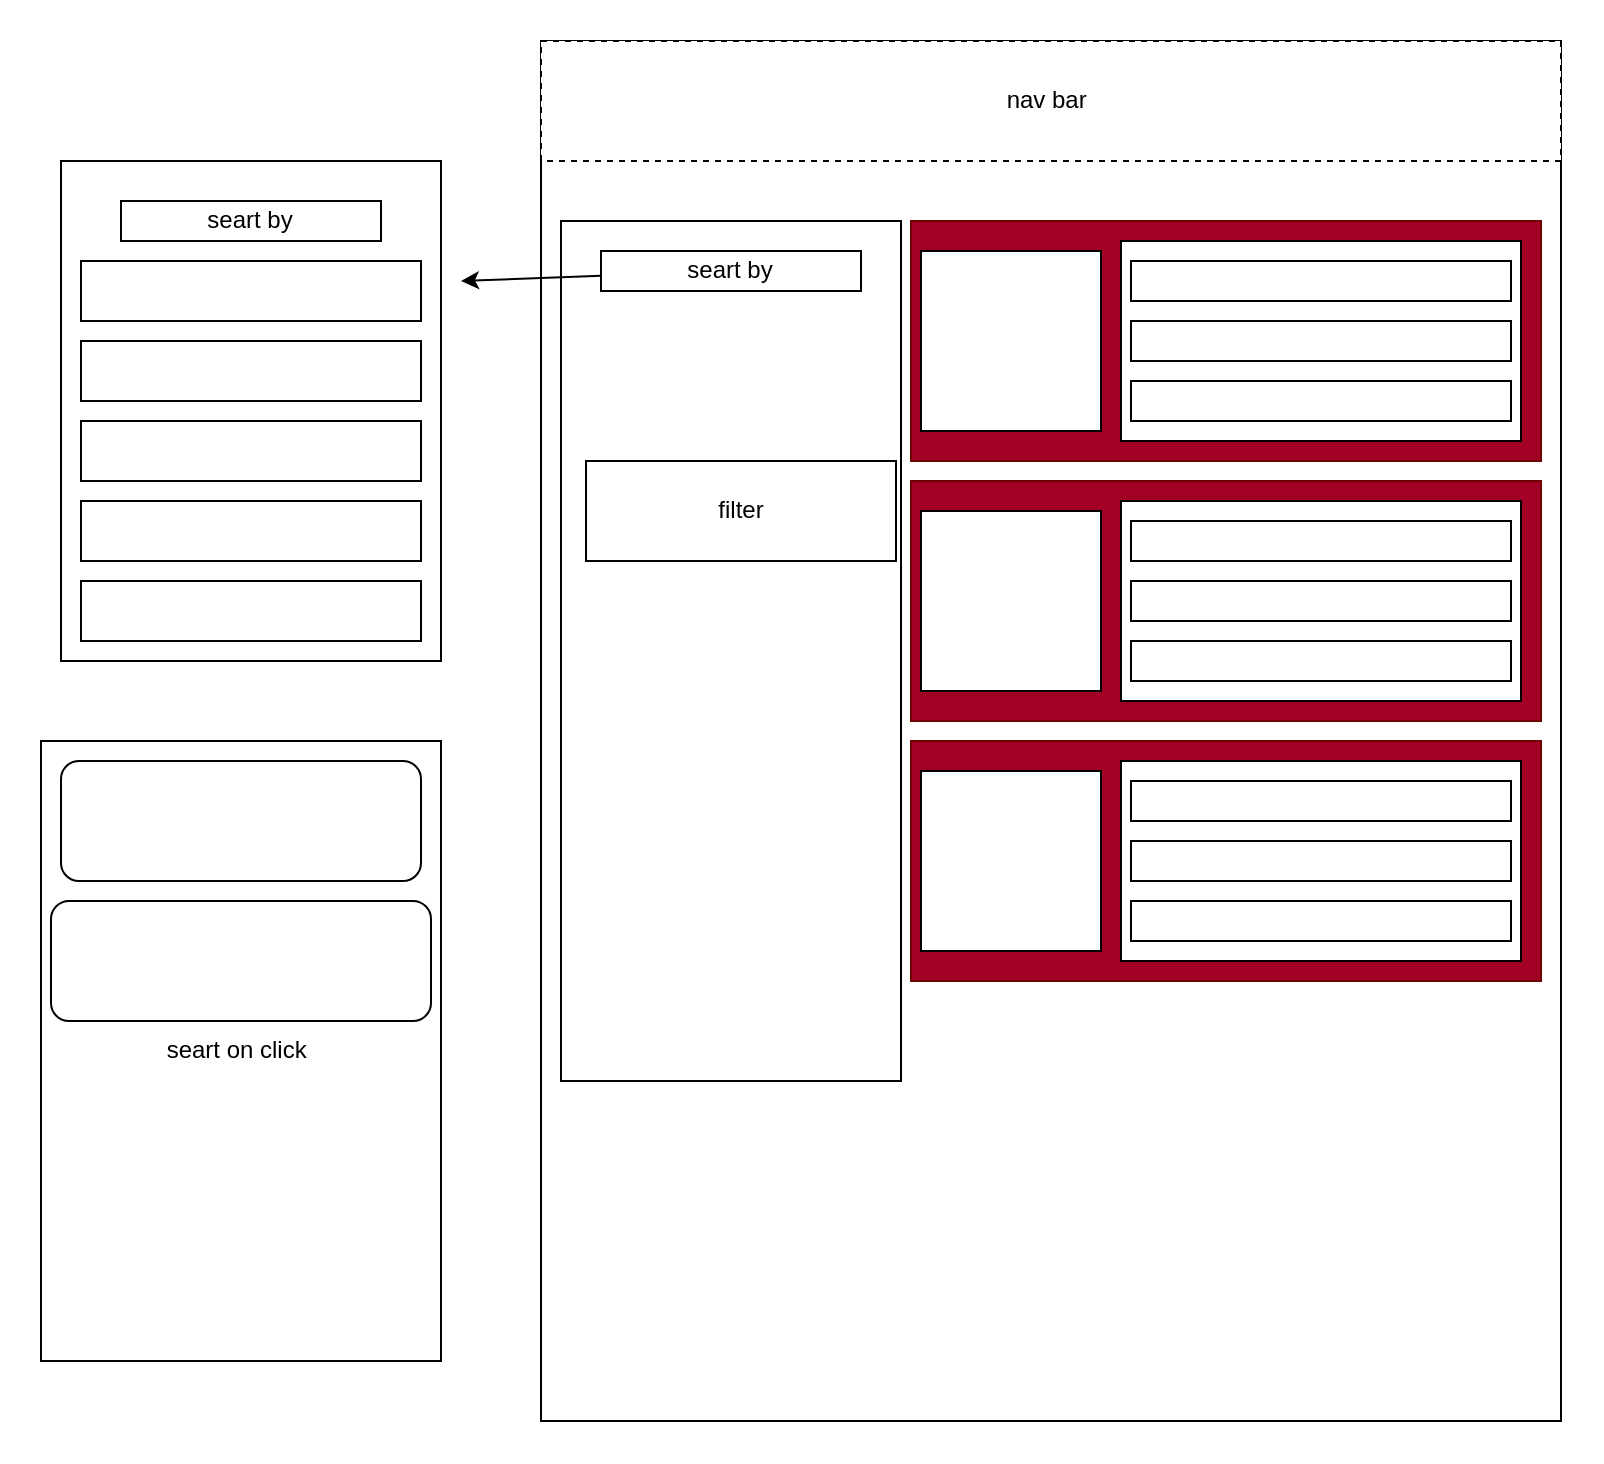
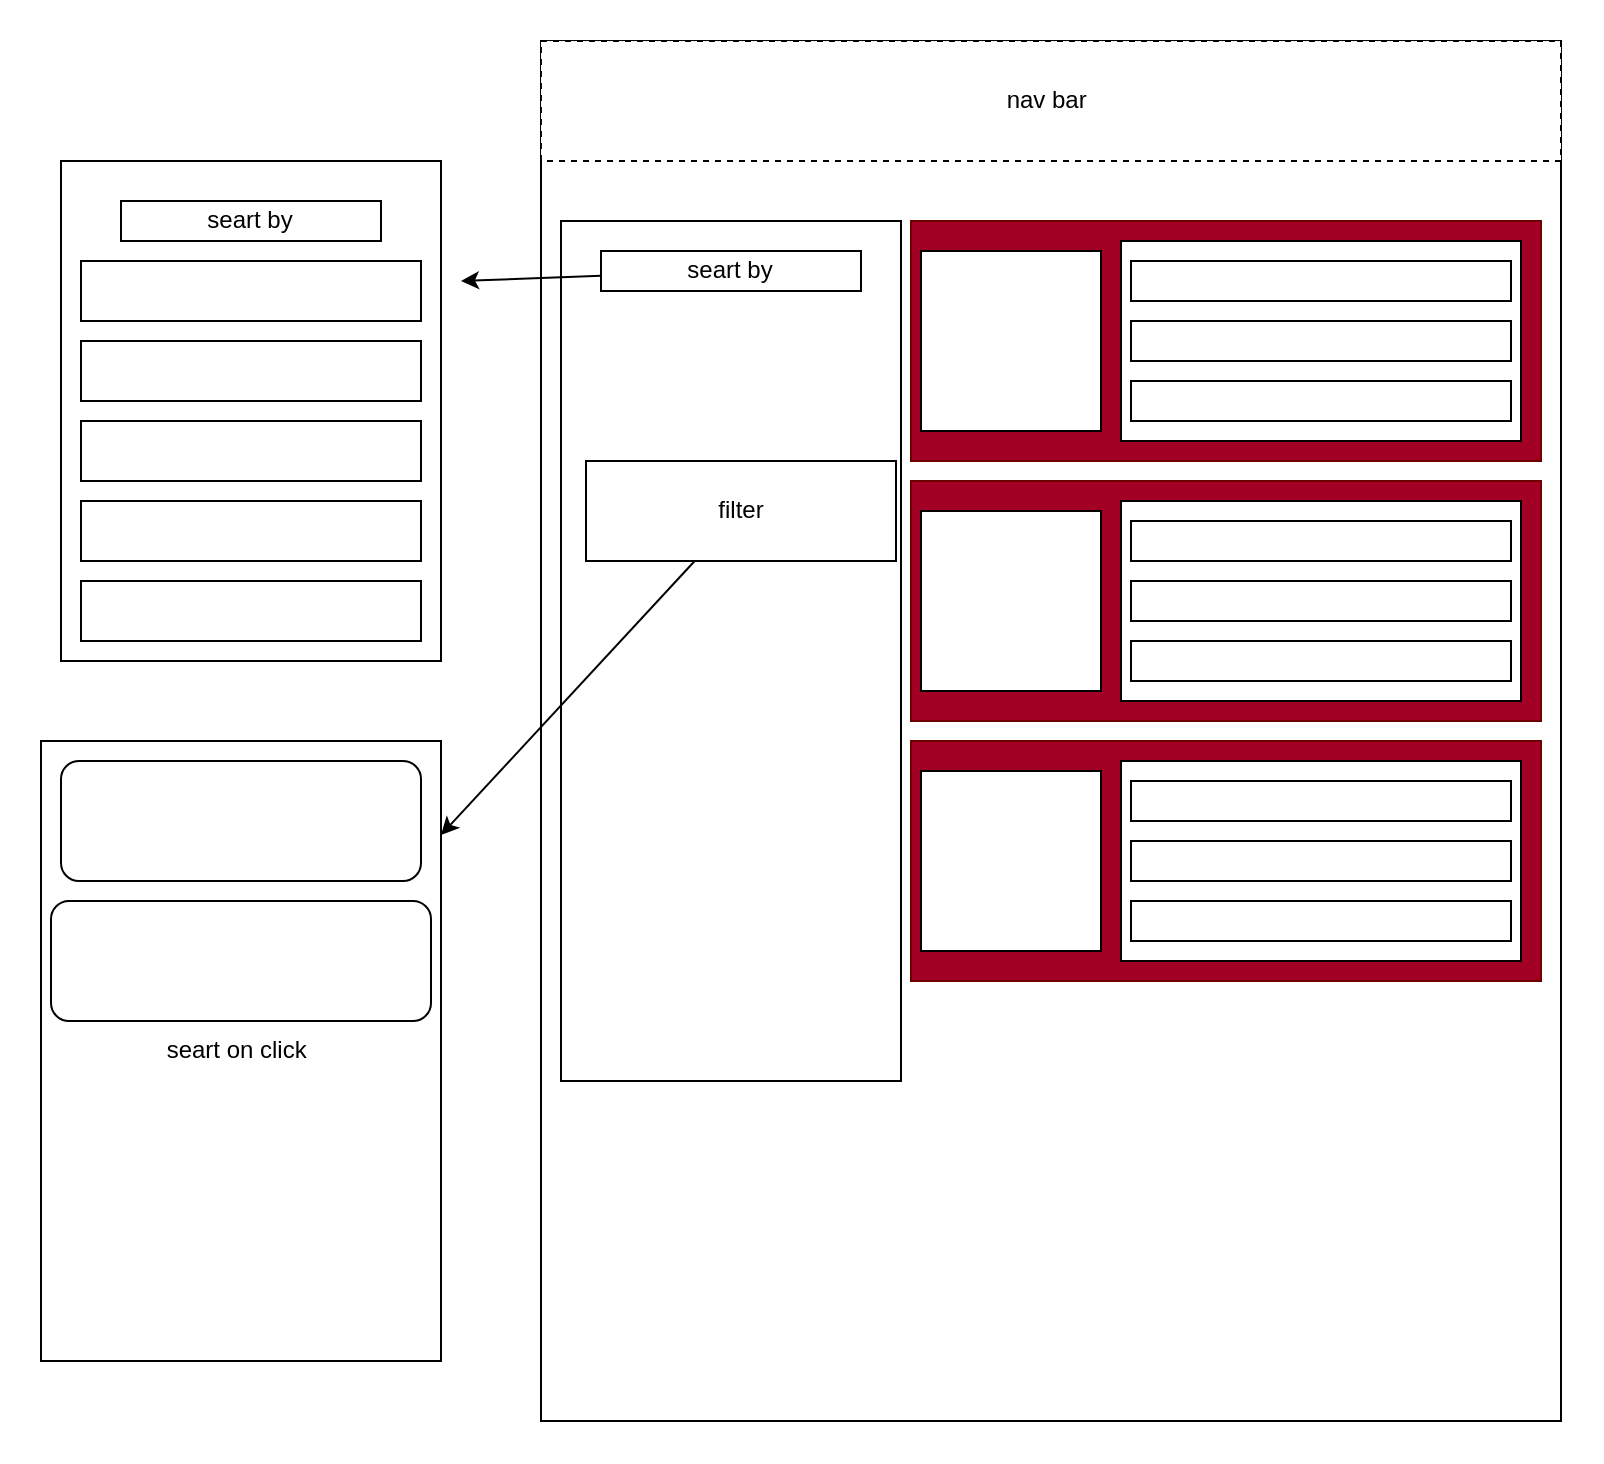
none -> (572, 693)
